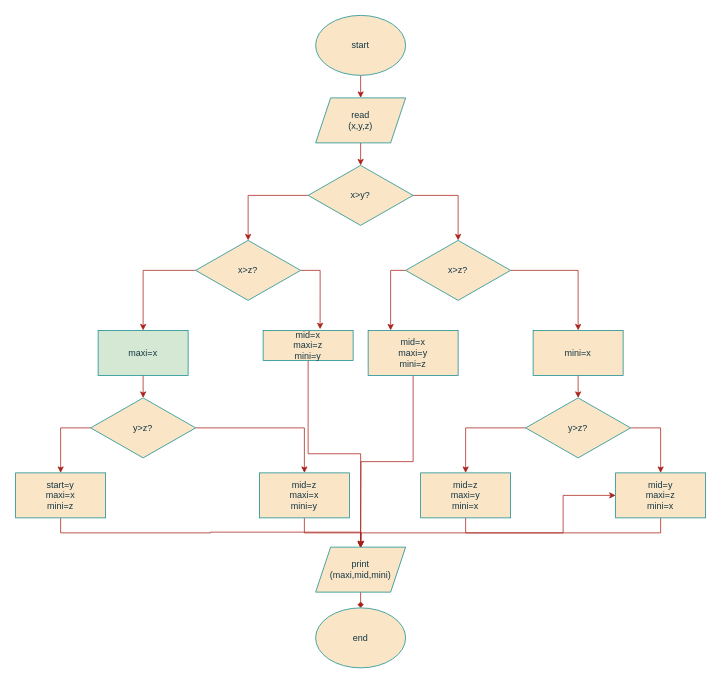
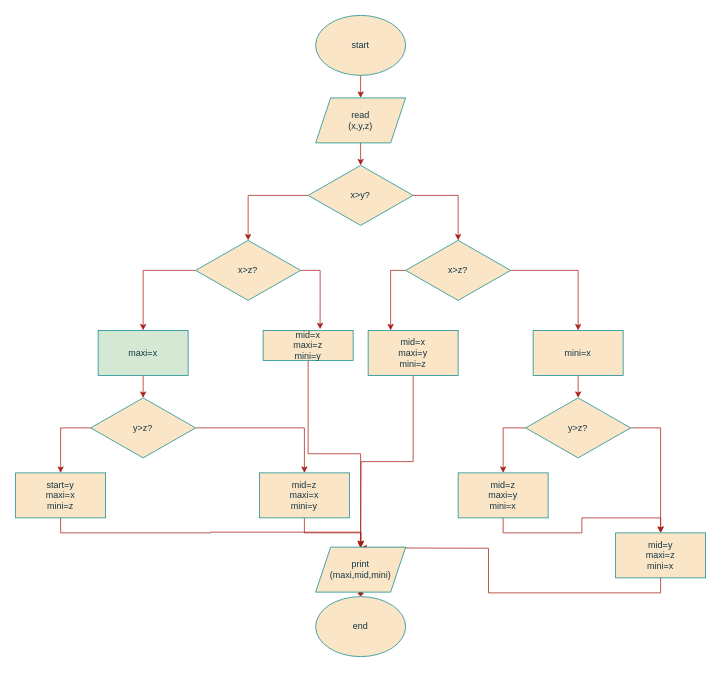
(465, 495) -> (503, 495)
(660, 495) -> (660, 555)
(360, 638) -> (360, 627)
